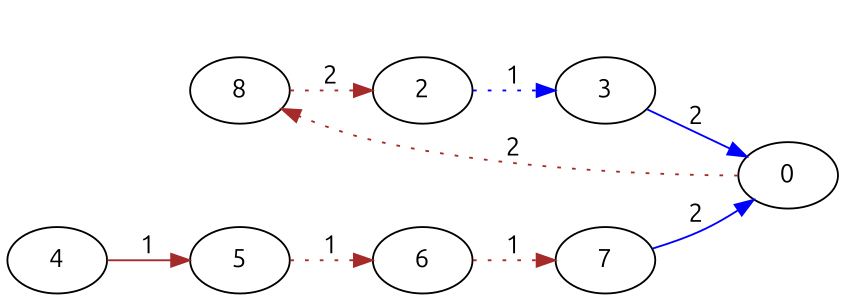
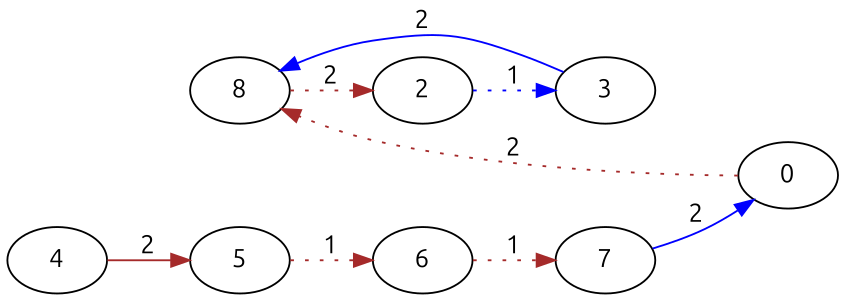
(688, 129) -> (432, 35)
(149, 246) -> (149, 246)
